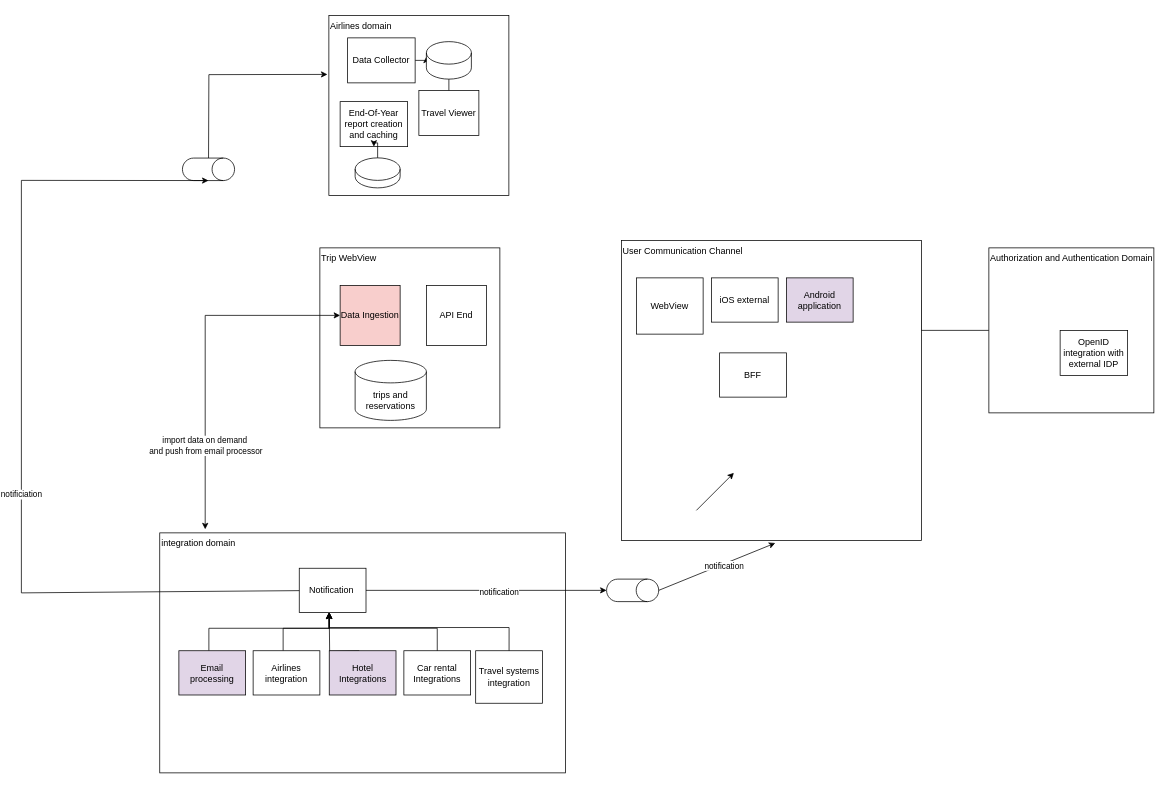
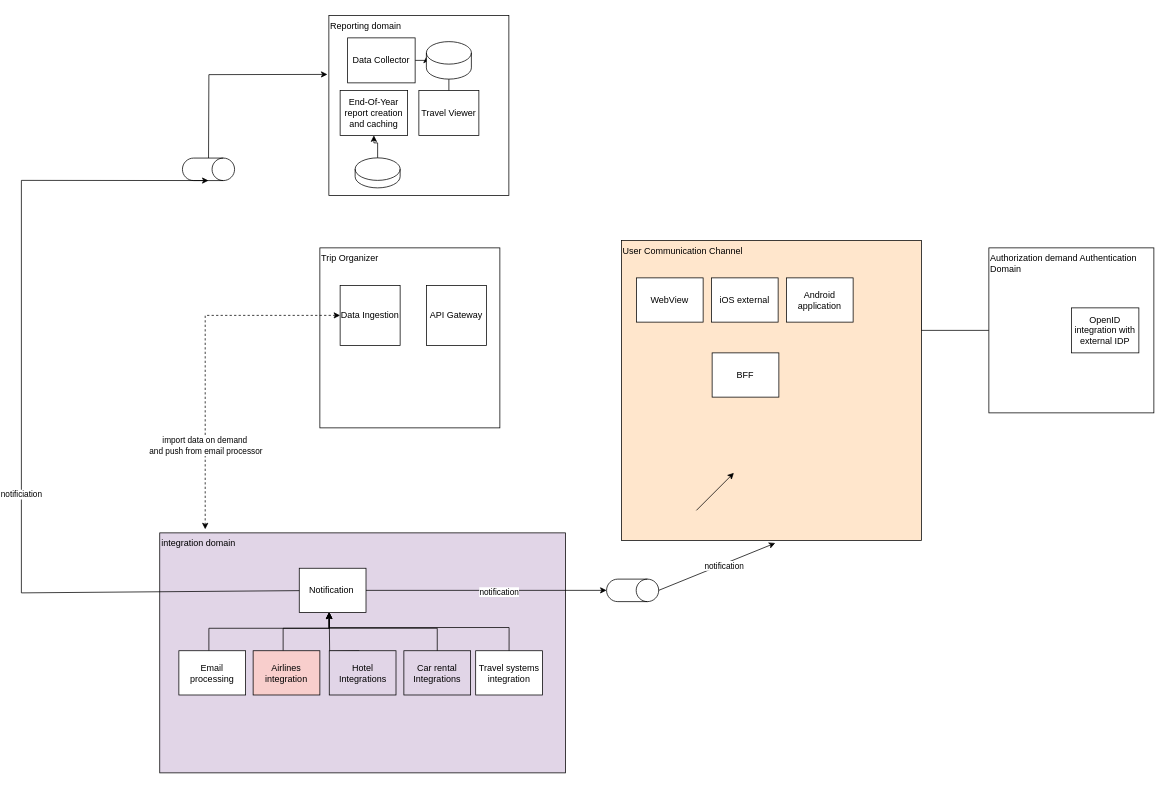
(362, 26) -> (367, 26)
(374, 124) -> (374, 113)
(683, 251) -> (683, 251)
(348, 259) -> (353, 259)
(1072, 264) -> (1072, 264)
(820, 300) -> (820, 300)
(670, 306) -> (670, 300)
(209, 315) -> (209, 315)
(370, 315) -> (370, 315)
(456, 315) -> (456, 315)
(1094, 353) -> (1105, 330)
(753, 375) -> (746, 375)
(391, 390) -> none
(202, 544) -> (202, 544)
(212, 673) -> (212, 673)
(287, 673) -> (287, 673)
(437, 673) -> (437, 673)
(509, 677) -> (509, 673)
